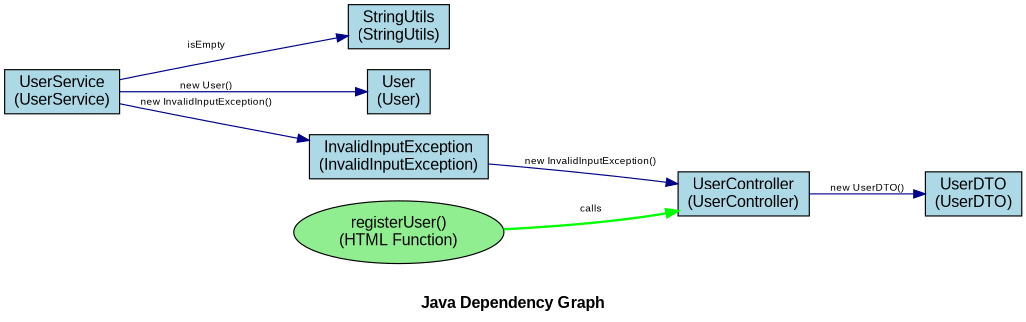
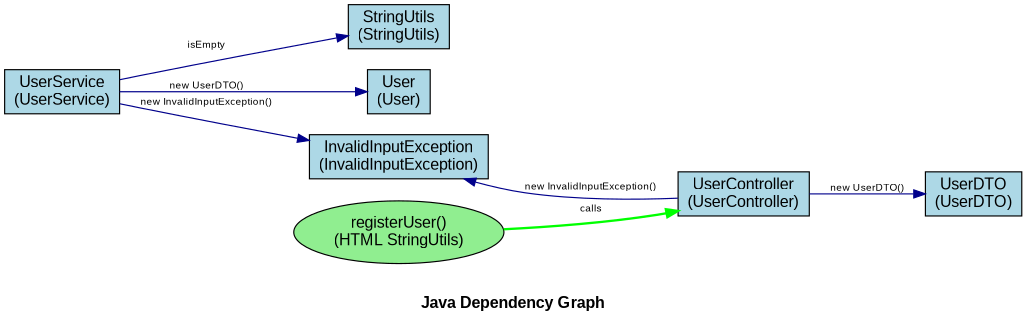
(207, 86) -> (207, 86)
(577, 172) -> (576, 198)
(399, 232) -> (399, 232)
